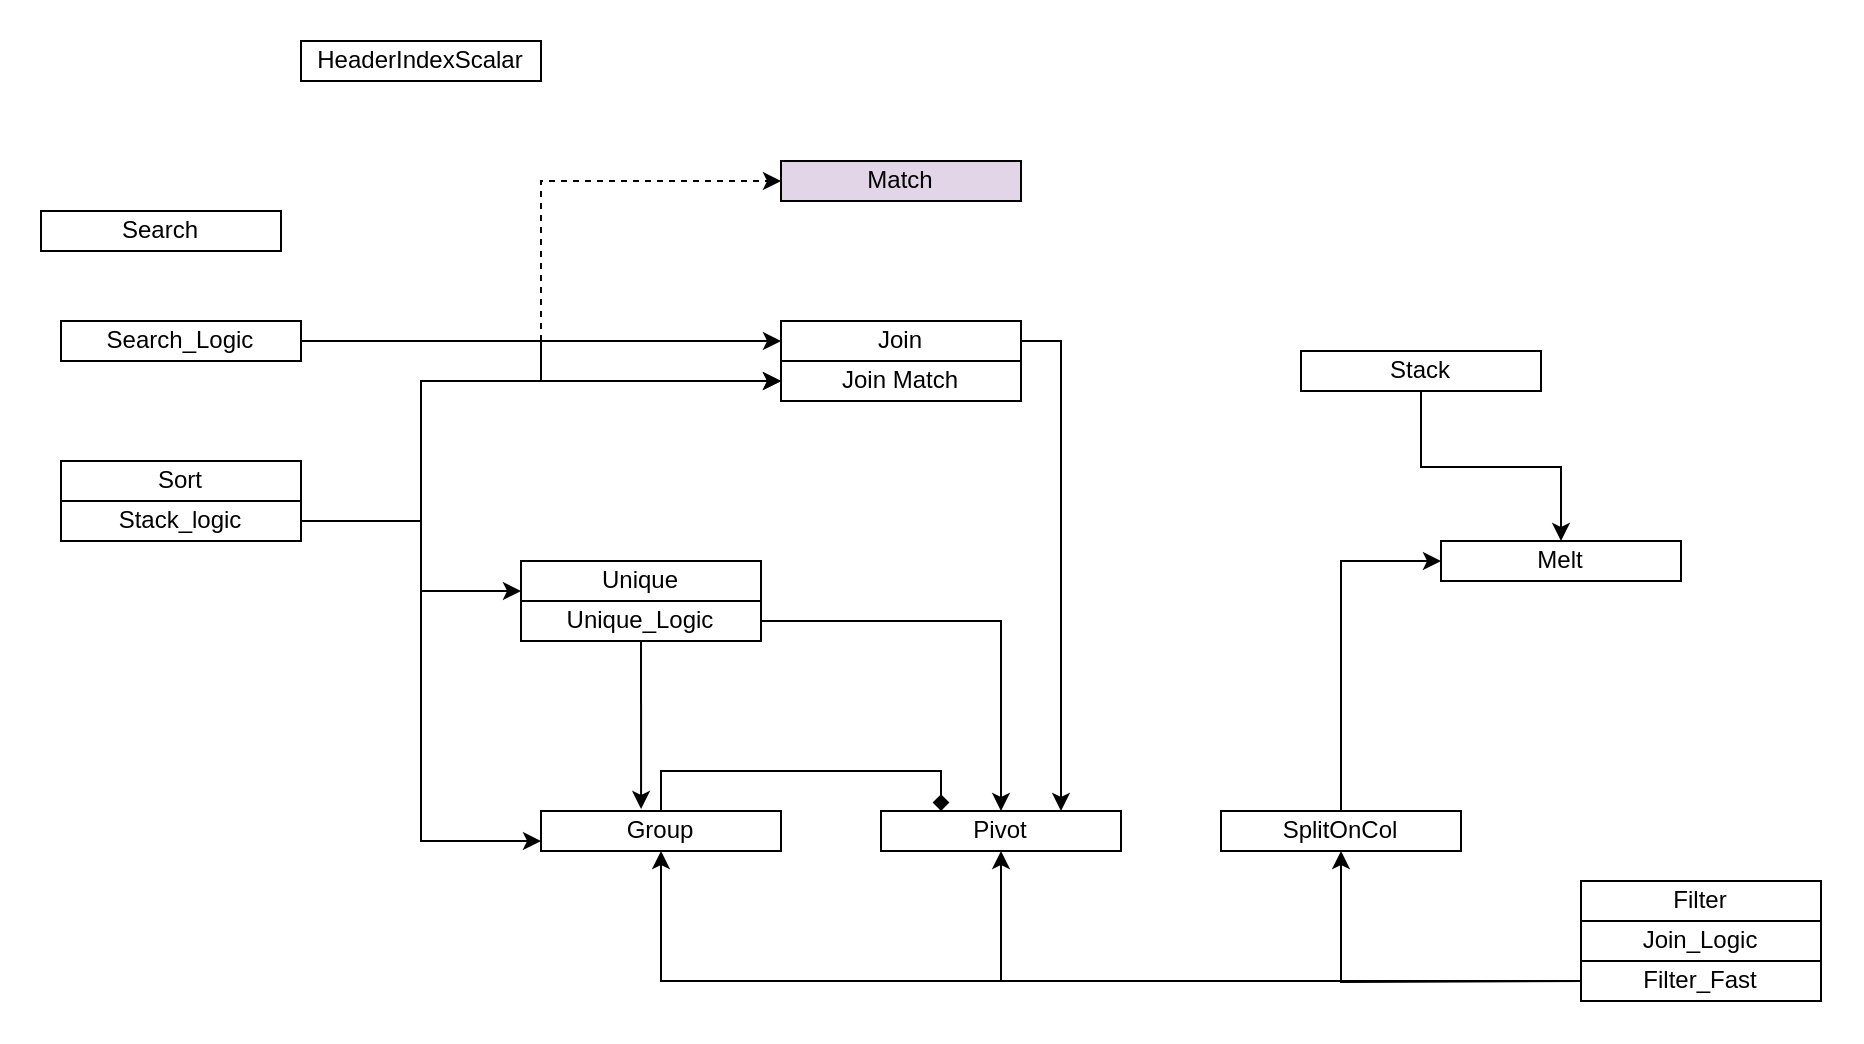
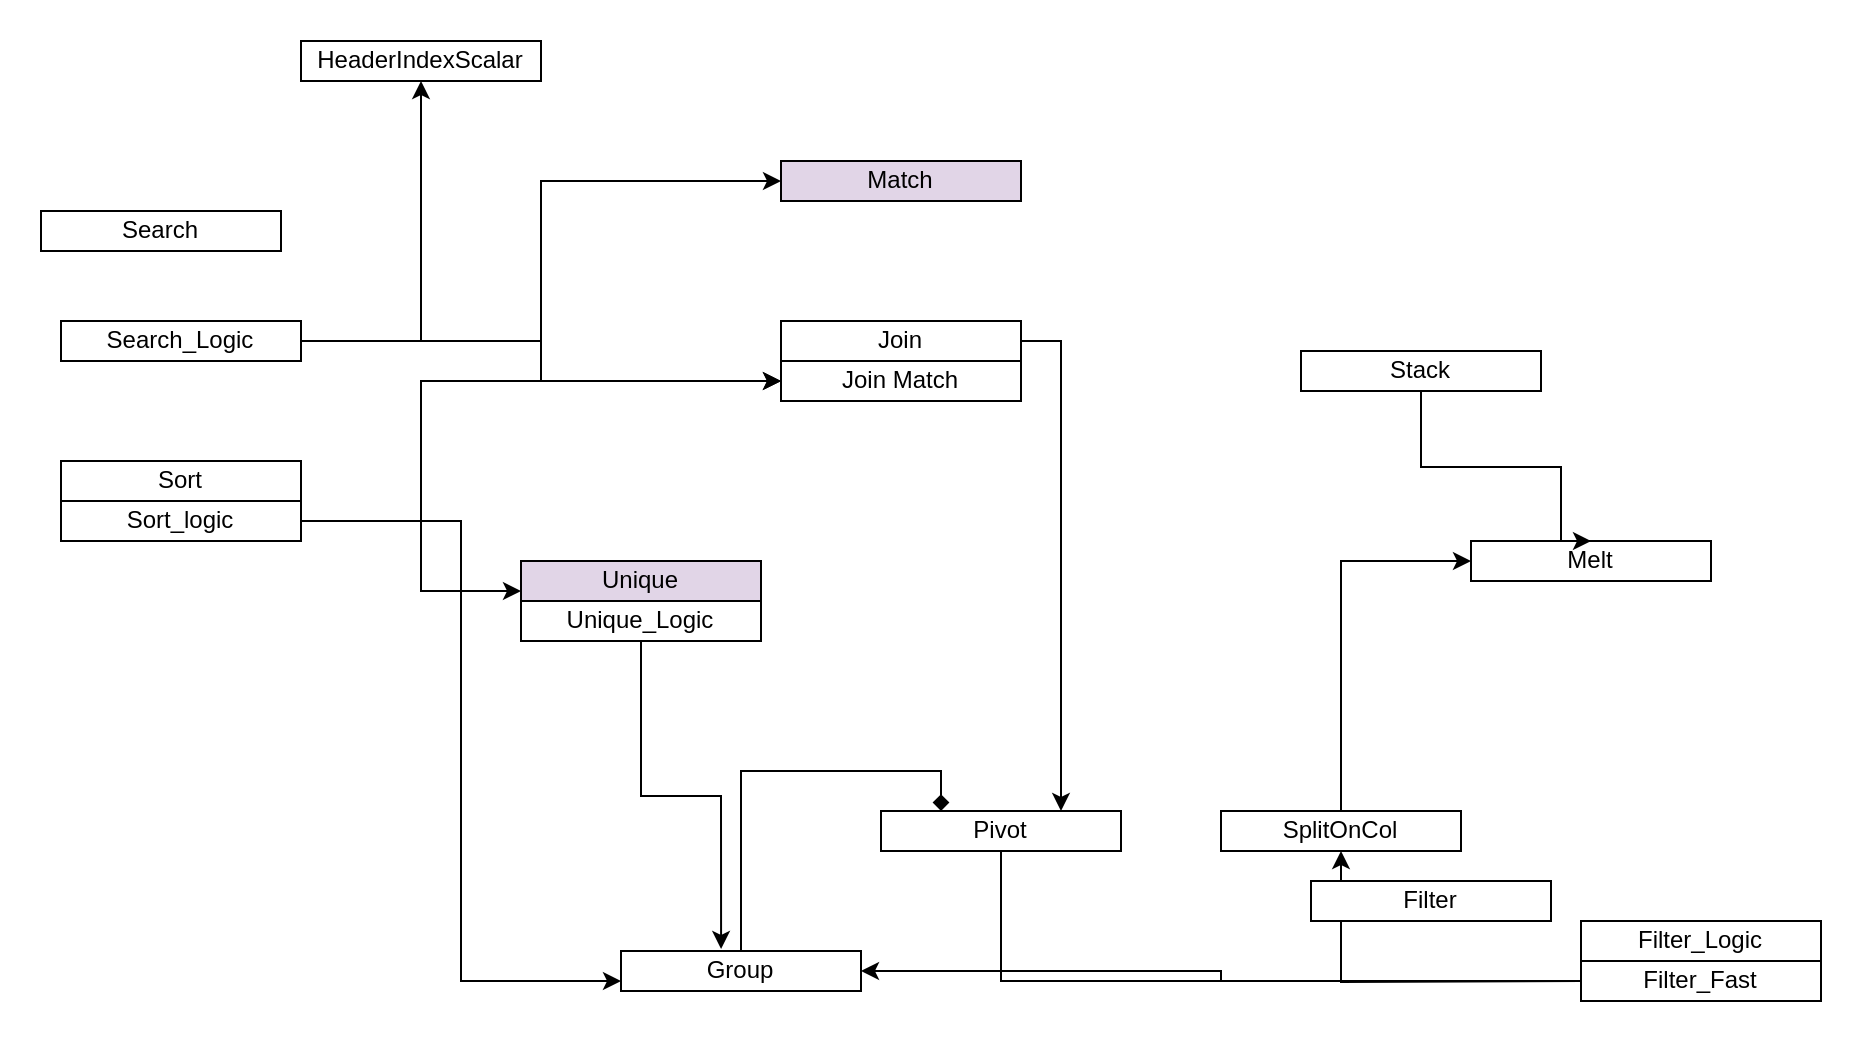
(574, 181) -> (574, 181)
(656, 341) -> (421, 216)
(181, 521) -> (181, 521)
(1561, 561) -> (1591, 561)
(641, 581) -> (641, 581)
(969, 621) -> none
(661, 831) -> (741, 971)
(1001, 866) -> (1001, 860)
(1701, 901) -> (1431, 901)
(1701, 941) -> (1701, 941)
